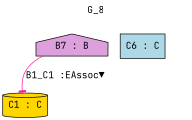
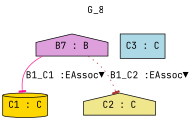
(143, 46) -> (143, 46)
none -> (120, 105)
